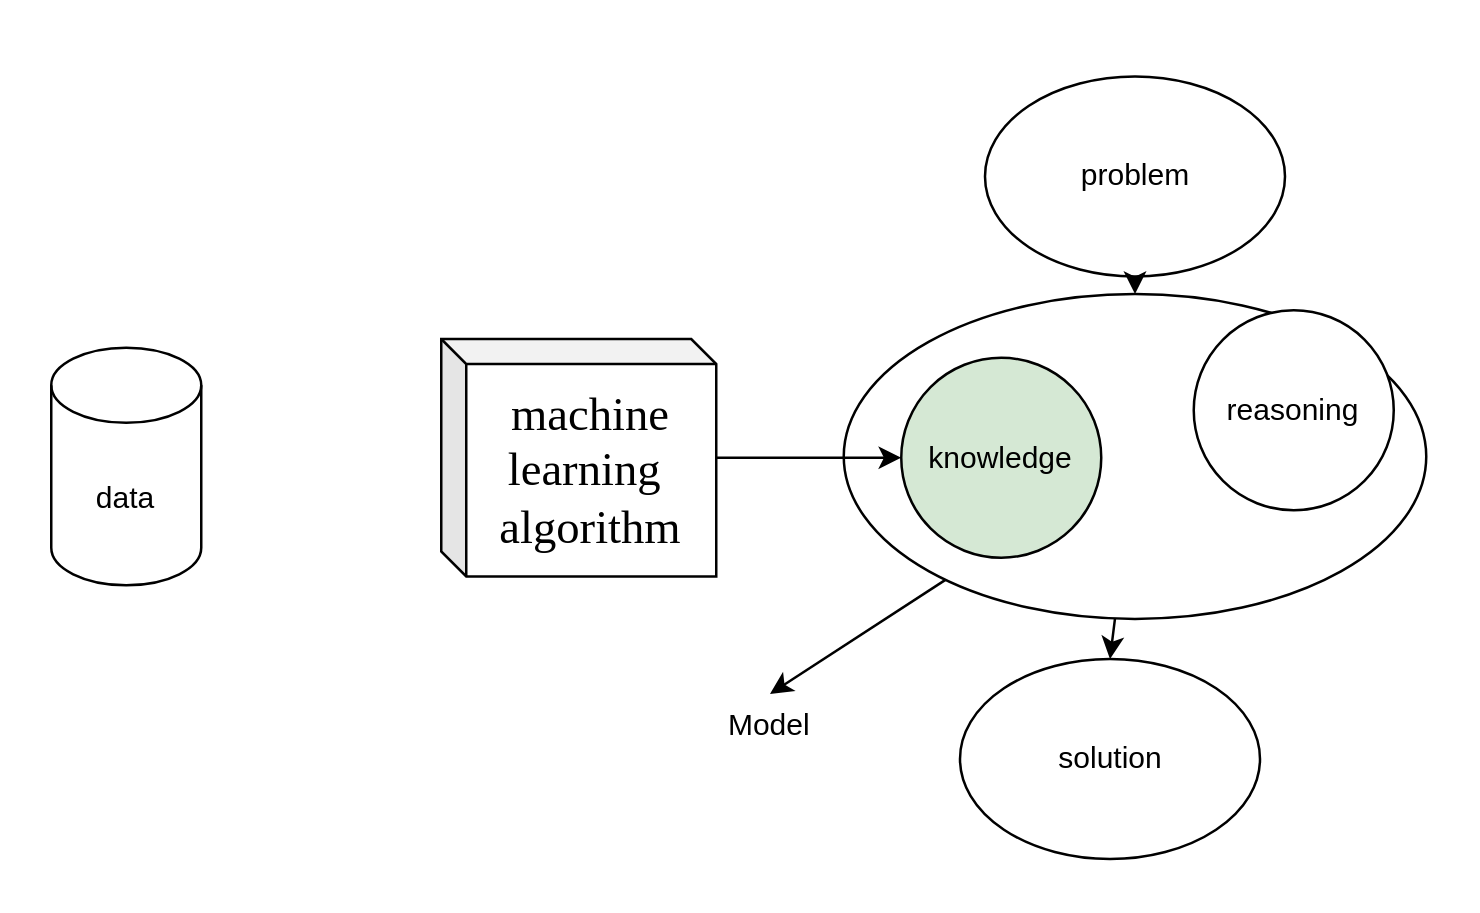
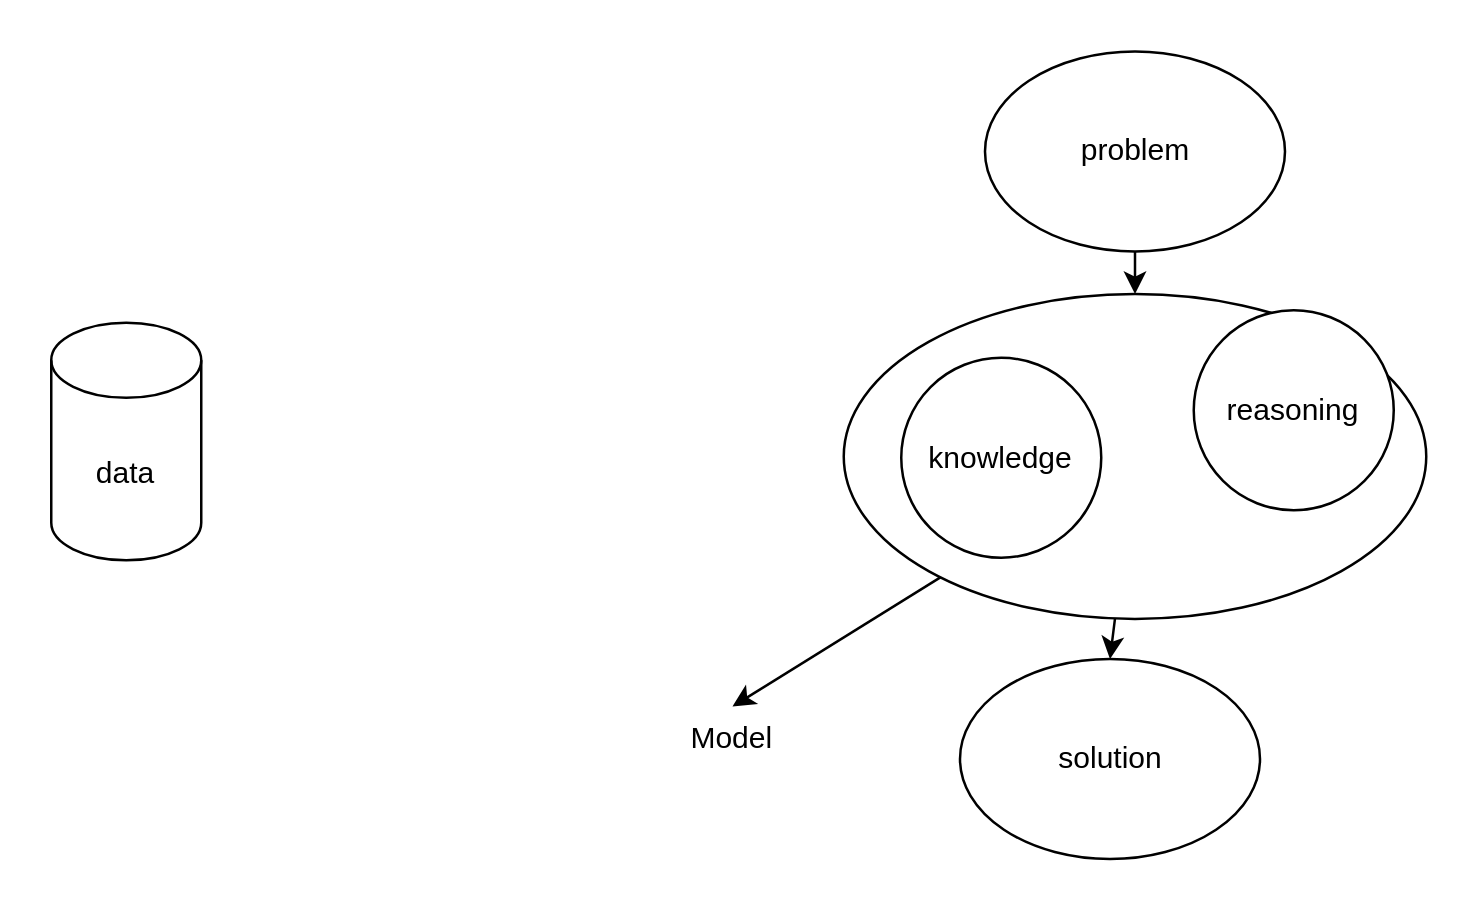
(1135, 176) -> (1135, 151)
(579, 458) -> none
(800, 458) -> none
(1001, 458) -> (1001, 458)
(126, 466) -> (126, 441)
(770, 726) -> (733, 739)
